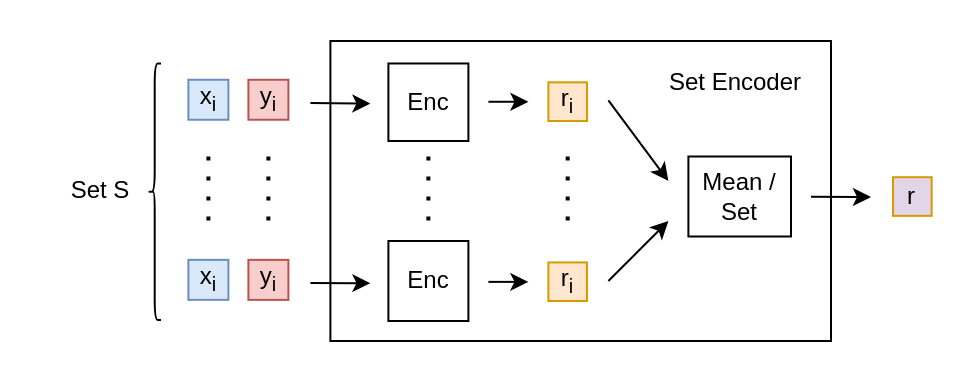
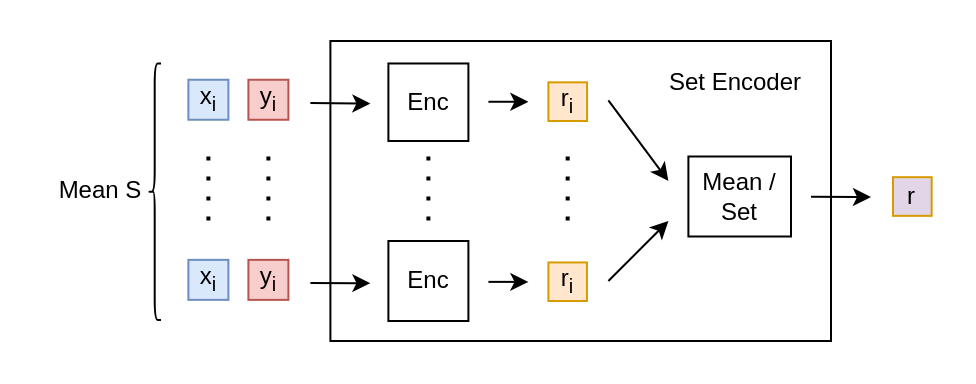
(101, 191) -> (101, 191)
